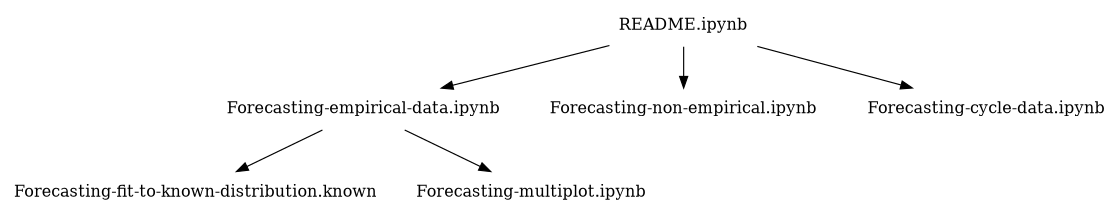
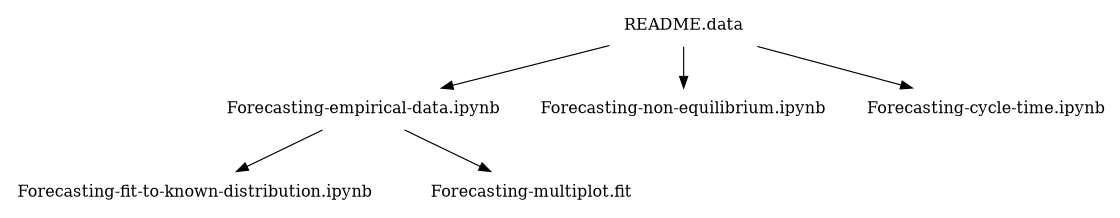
(684, 26) -> (684, 26)
(684, 109) -> (684, 109)
(986, 109) -> (986, 109)
(195, 193) -> (195, 193)
(532, 193) -> (532, 193)
